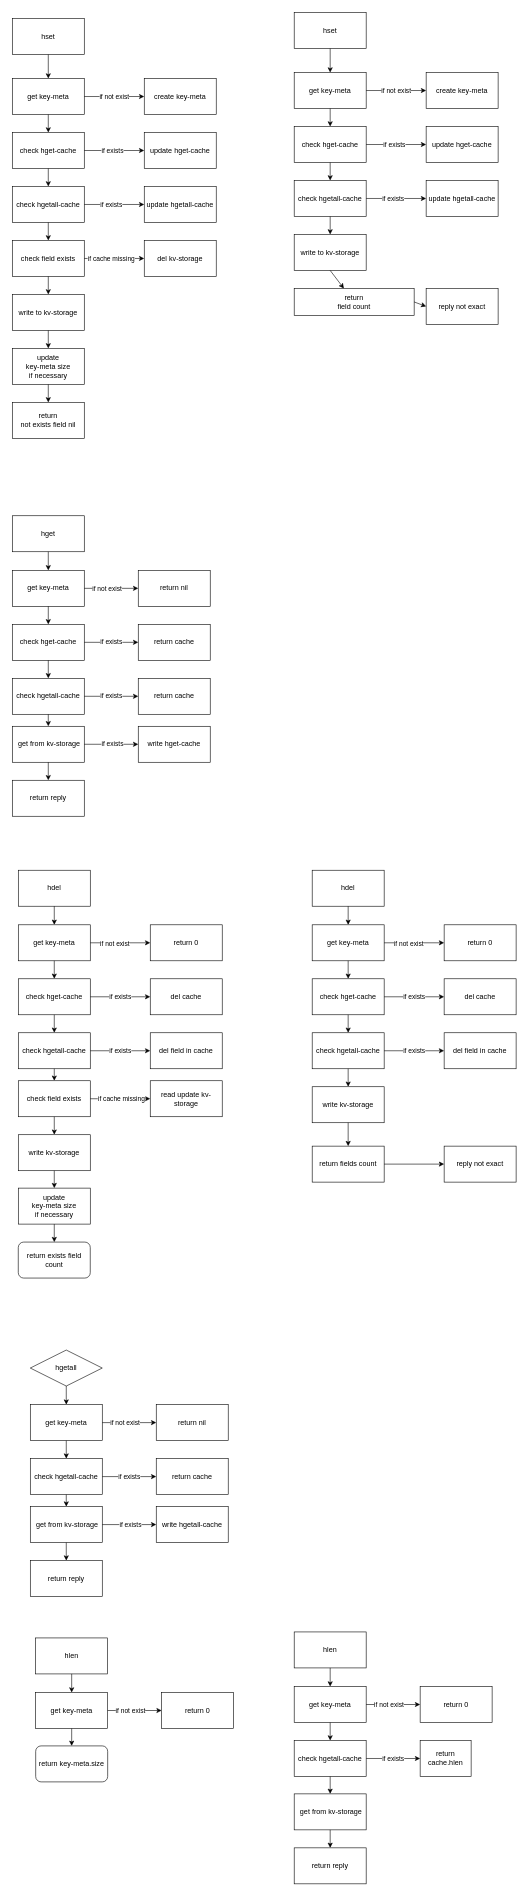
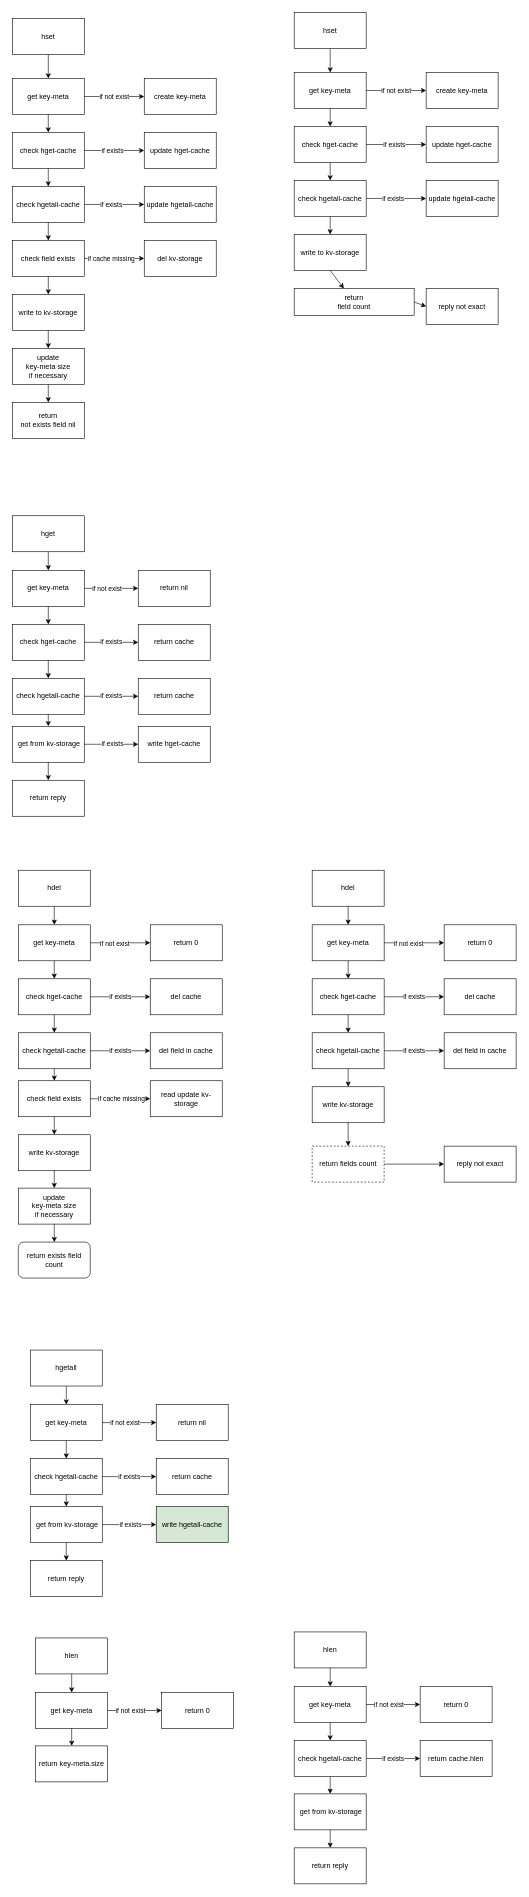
(348, 1164) -> (348, 1164)
(66, 1368) -> (66, 1368)
(192, 1525) -> (192, 1525)
(446, 1759) -> (456, 1759)
(72, 1764) -> (72, 1764)
